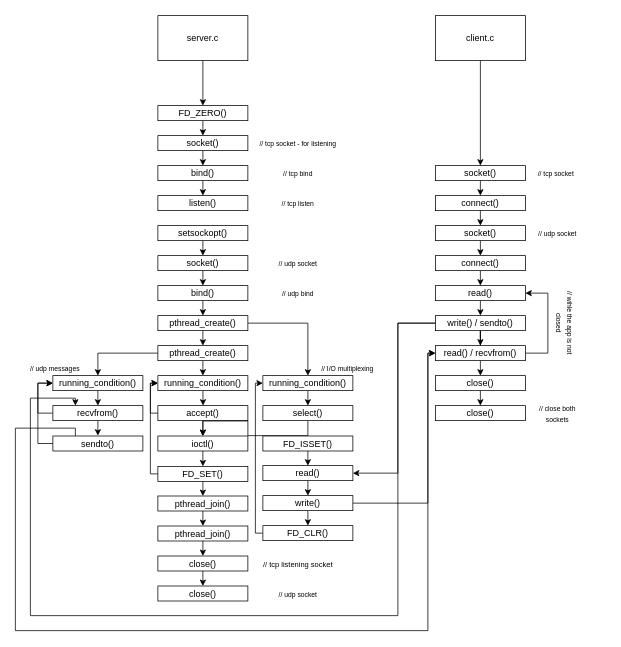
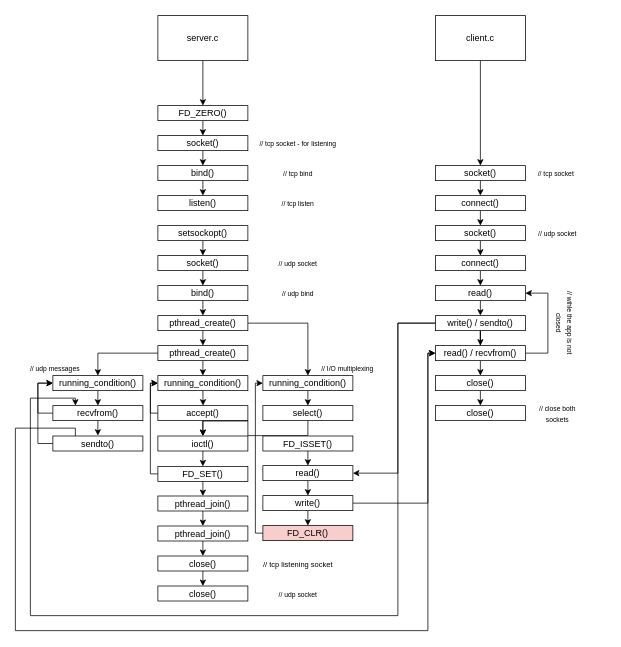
(308, 533) -> (308, 533)
